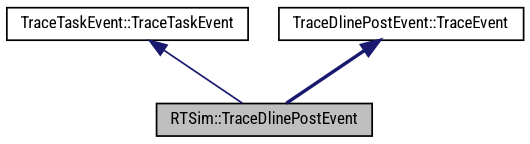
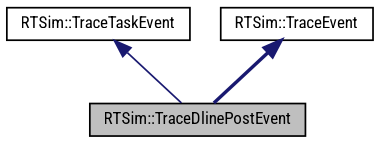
(127, 24) -> (98, 24)
(401, 24) -> (297, 24)
